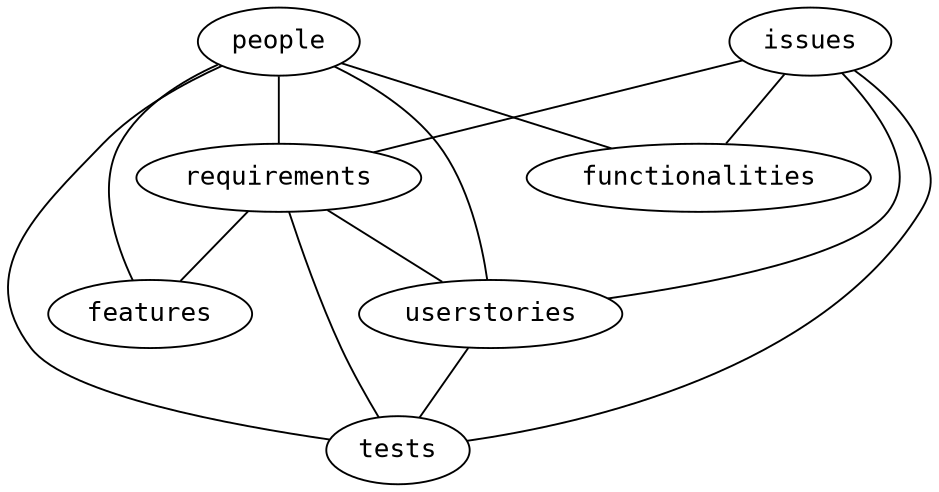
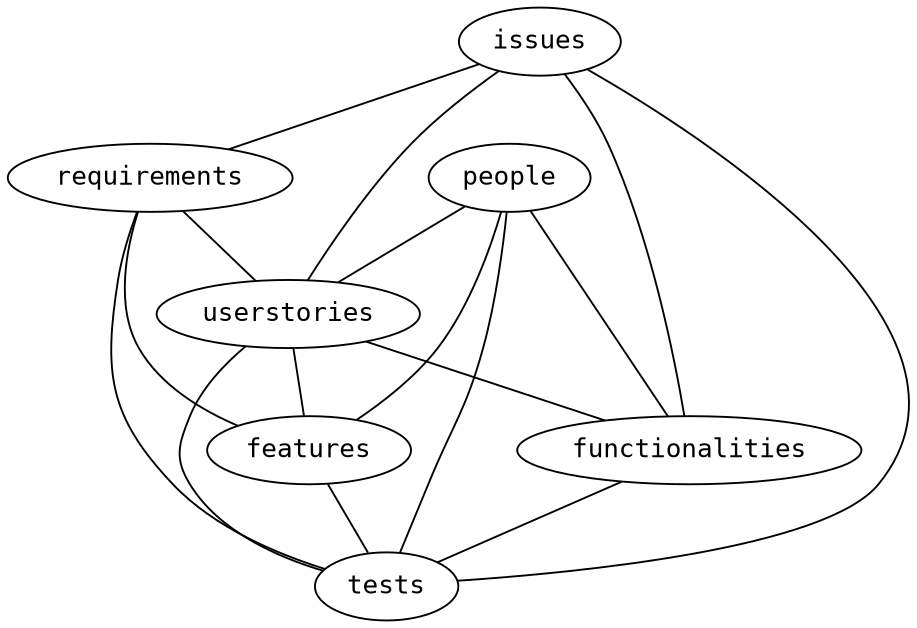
(279, 110) -> none
none -> (485, 381)
none -> (299, 382)
none -> (348, 518)
none -> (529, 522)
